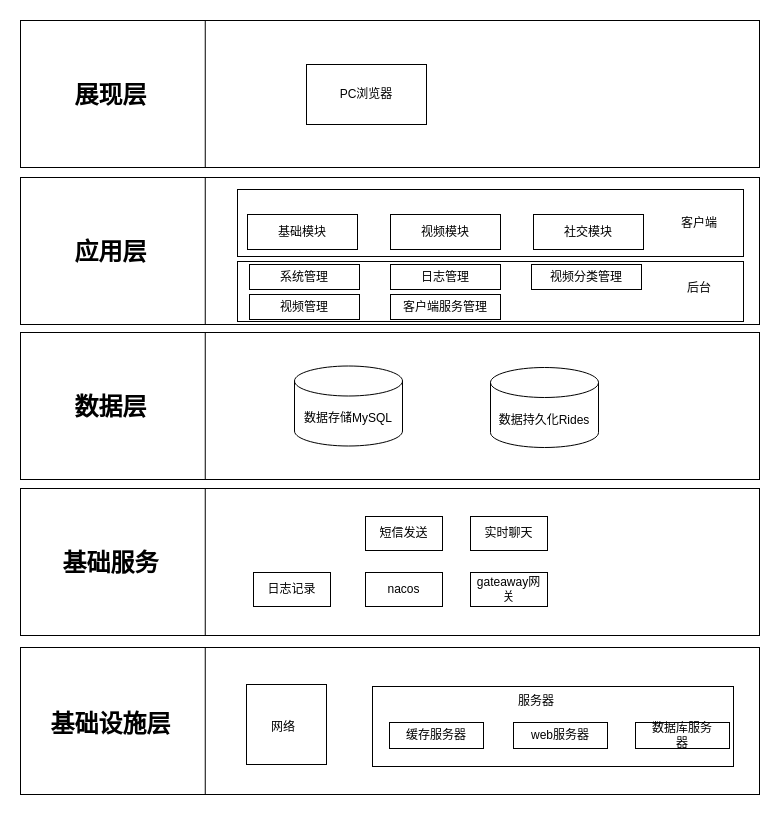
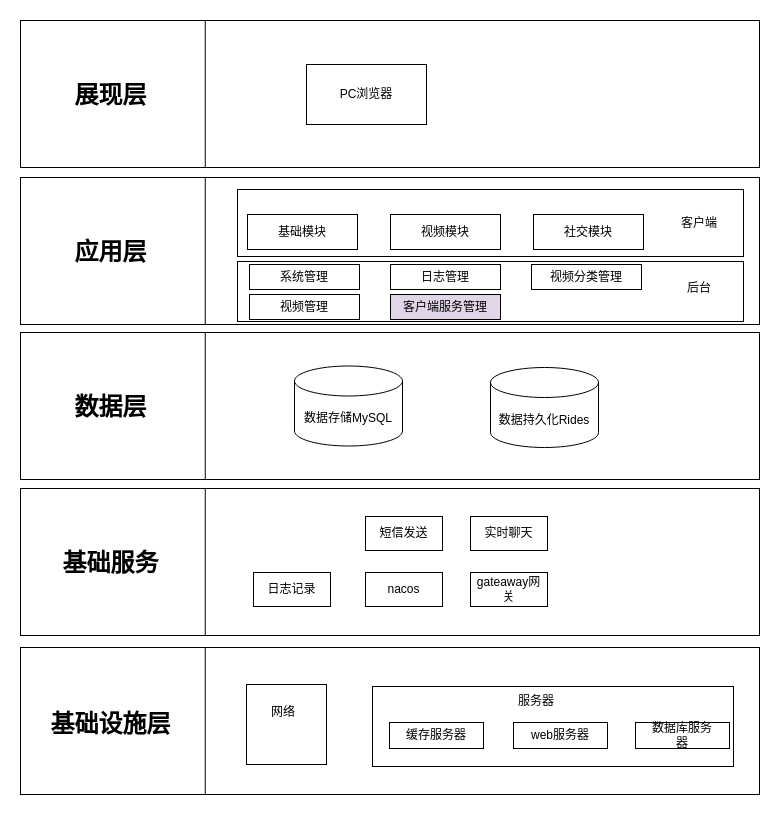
(446, 307) -> (446, 307)
(284, 728) -> (284, 713)
